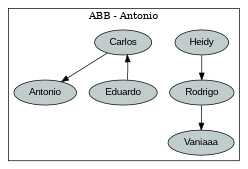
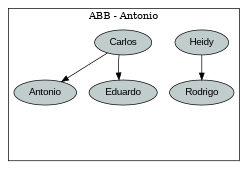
(128, 71) -> (119, 64)
(201, 143) -> none
